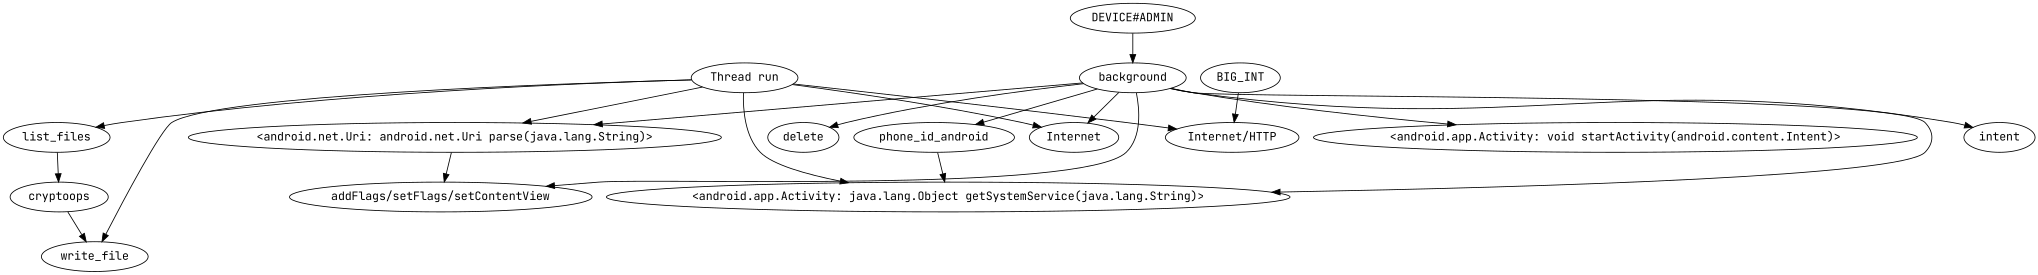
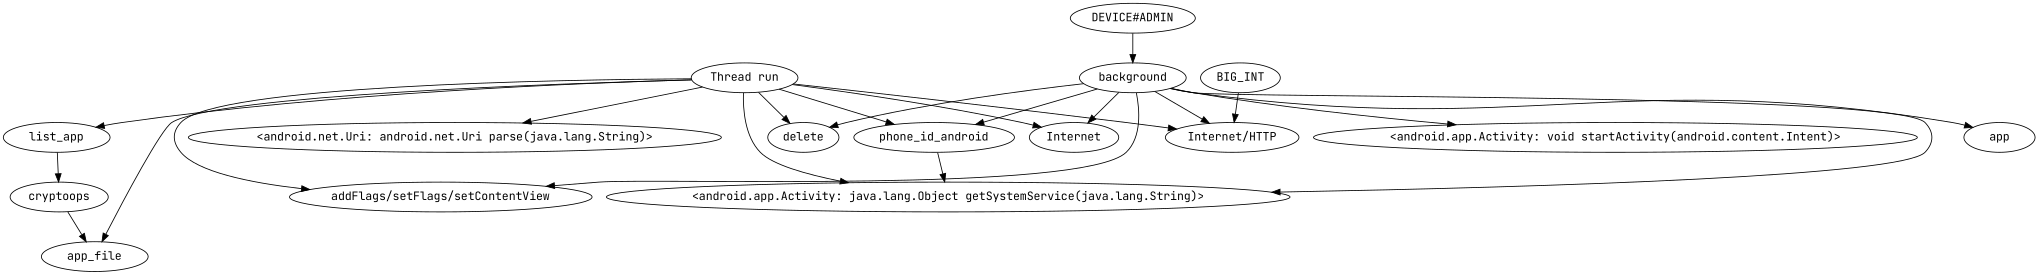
(842, 103) -> (1179, 105)
none -> (771, 105)
none -> (833, 106)
(57, 137) -> (57, 137)
(1999, 137) -> (1999, 137)
(449, 163) -> (354, 90)
(95, 257) -> (95, 257)
